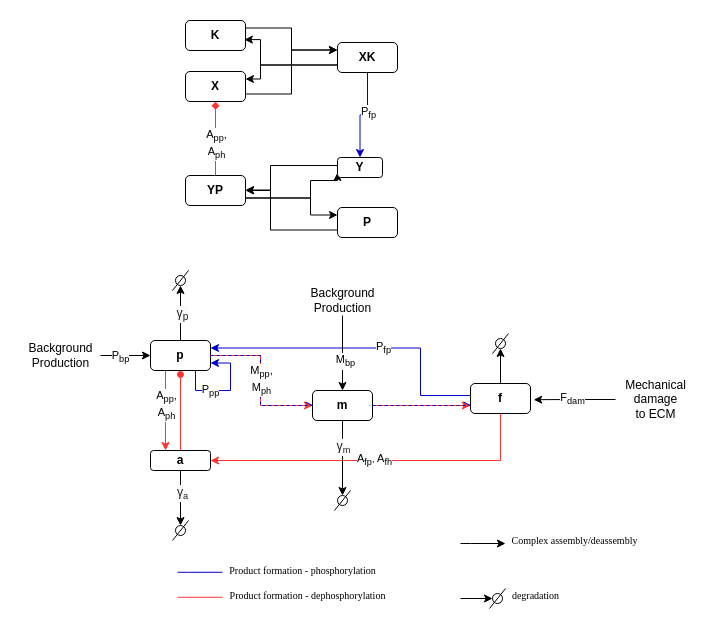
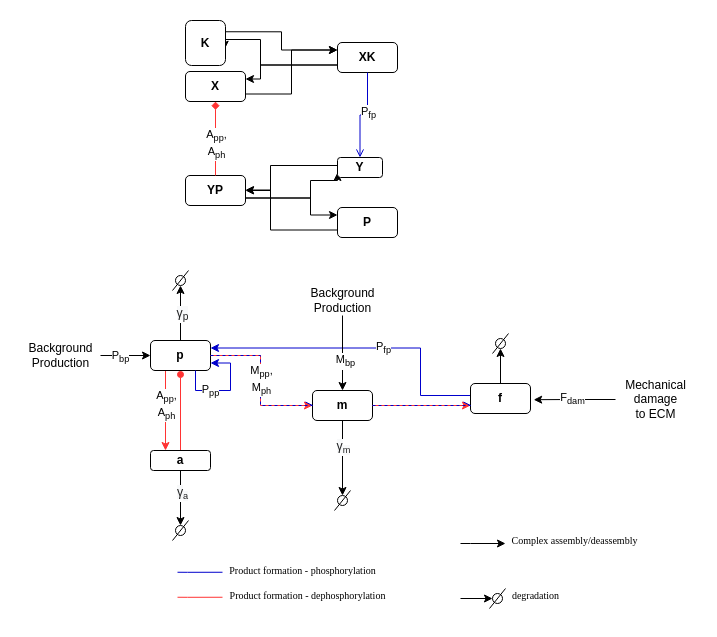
(216, 36) -> (206, 43)
(360, 149) -> (360, 150)
(382, 461) -> none
